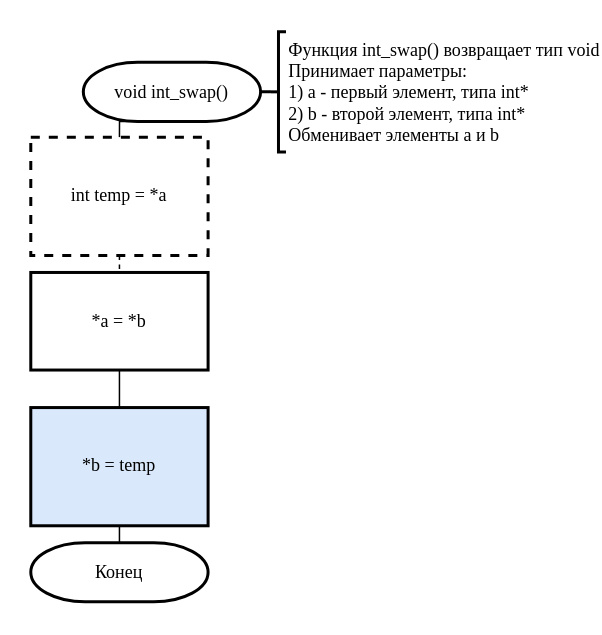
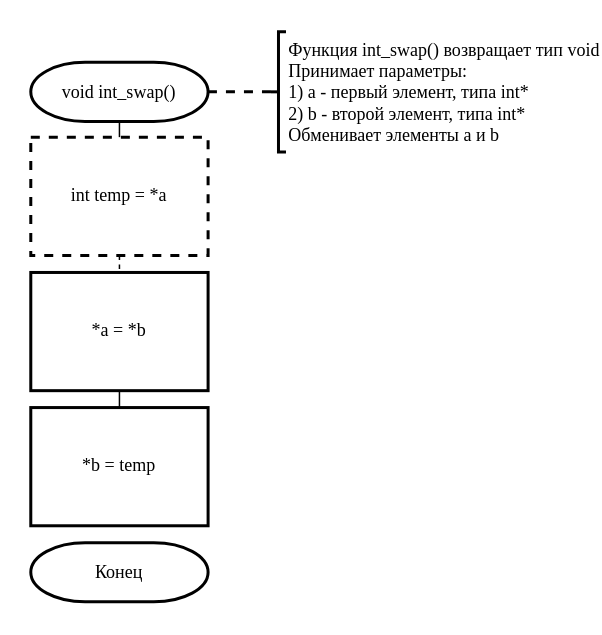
(172, 92) -> (119, 92)
(119, 321) -> (119, 331)
(119, 466) -> (119, 466)
(119, 534) -> none
